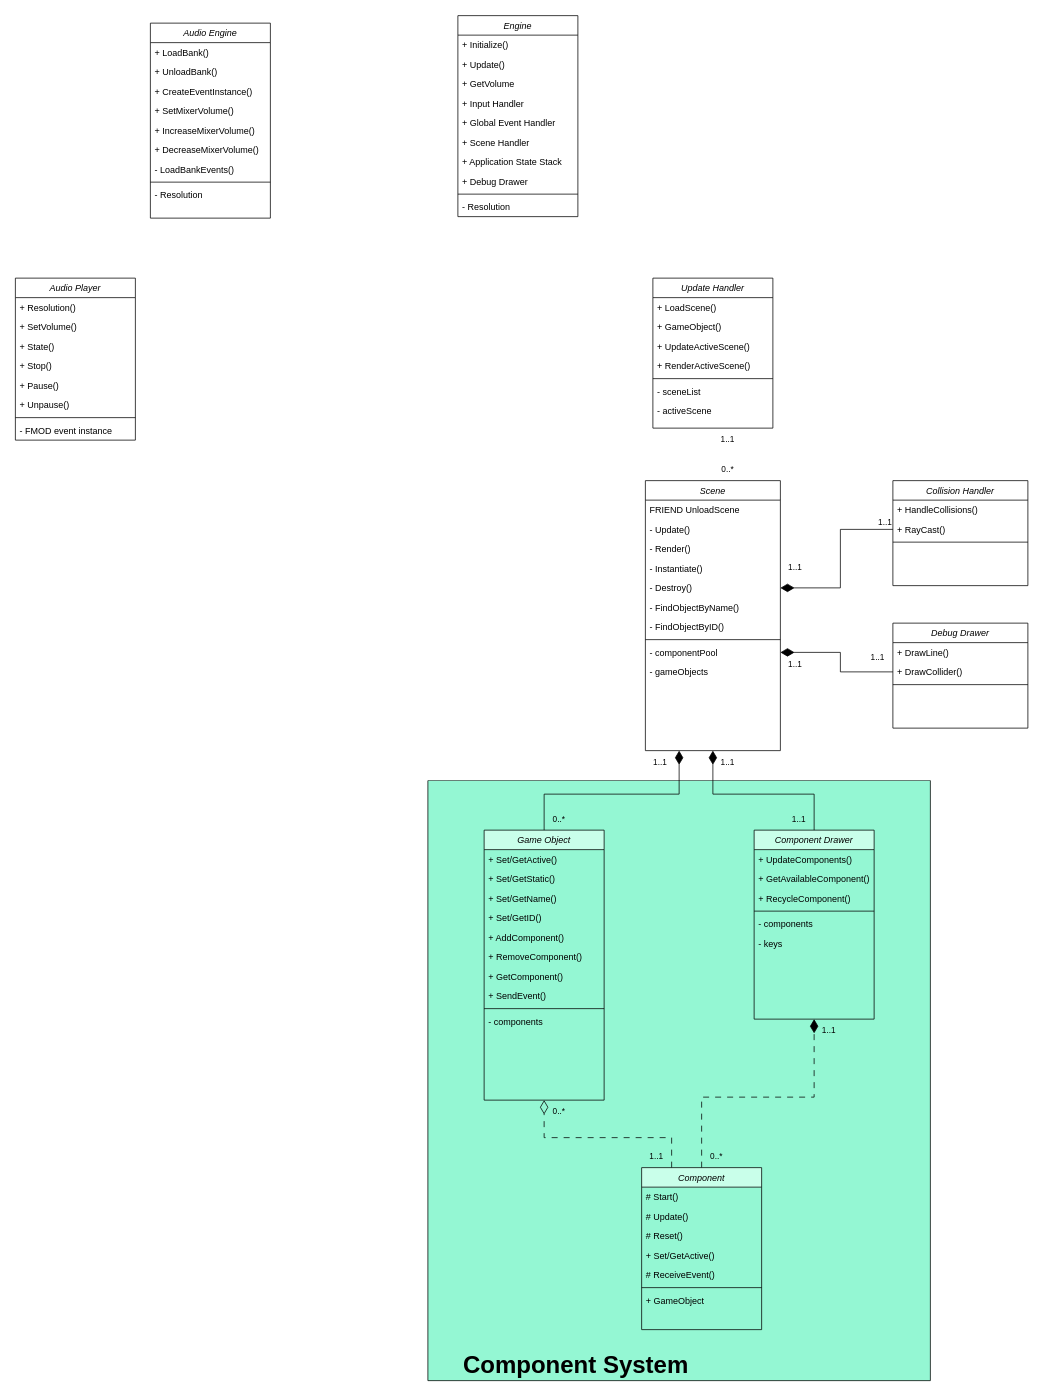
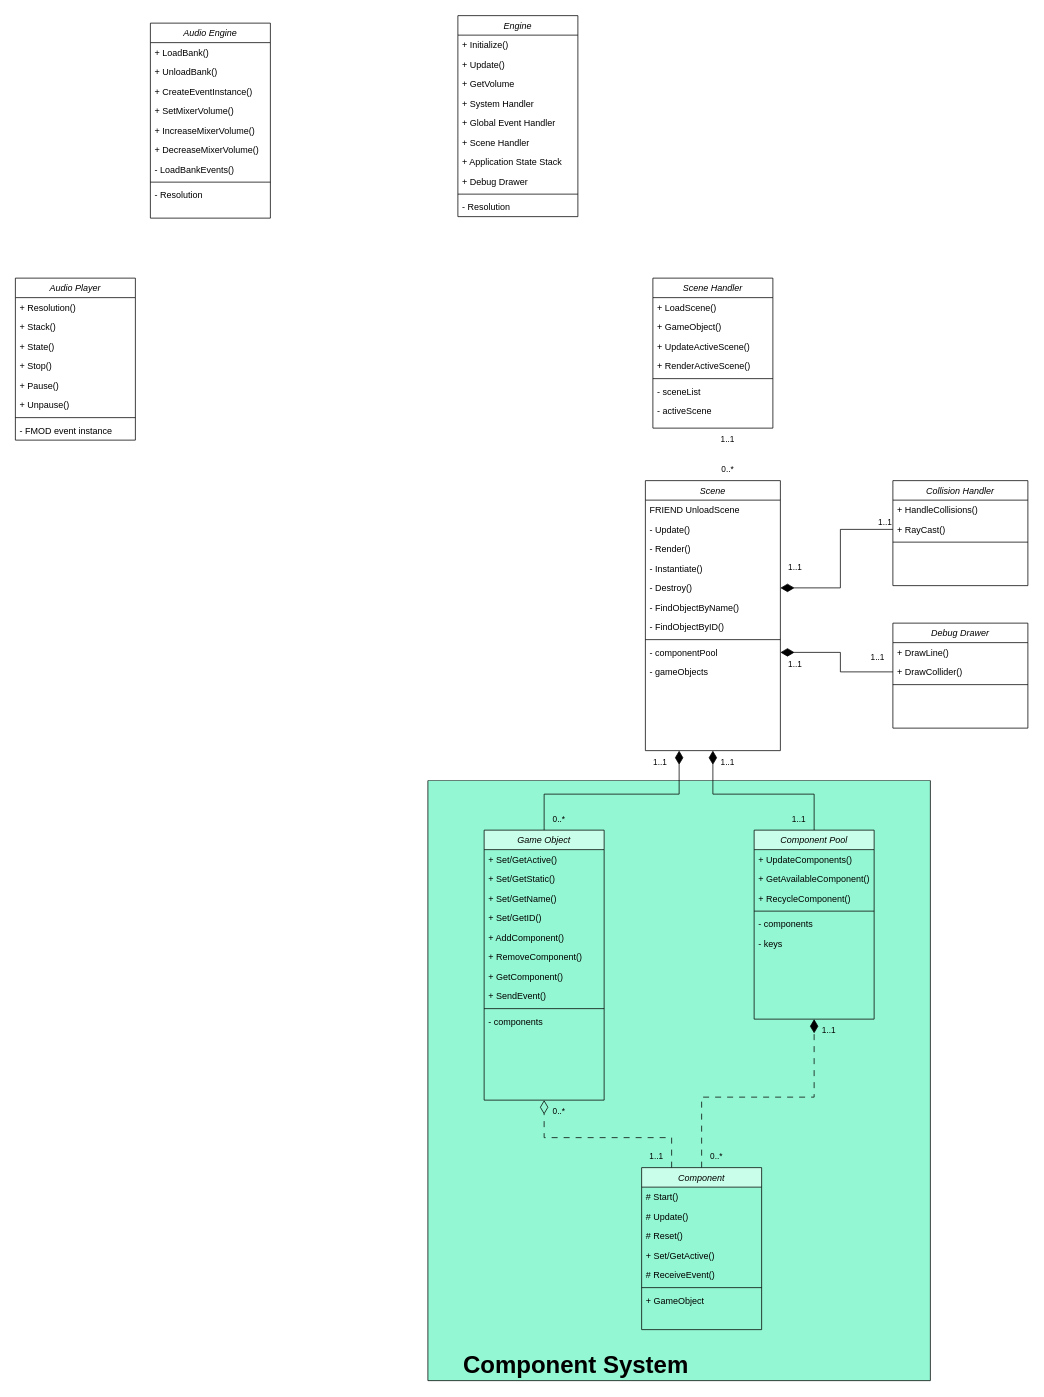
(496, 104) -> (499, 104)
(713, 288) -> (713, 288)
(50, 327) -> (41, 327)
(814, 840) -> (814, 840)
